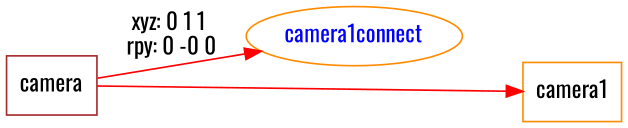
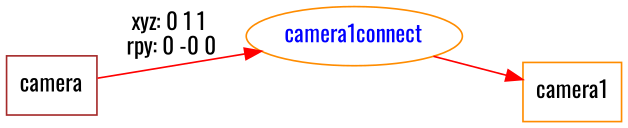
(301, 89) -> (470, 66)
